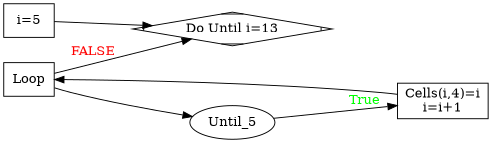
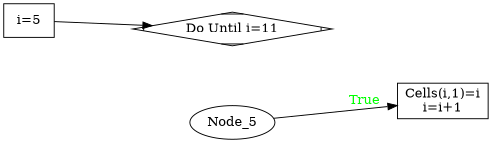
(232, 29) -> (232, 29)
(29, 79) -> none
(443, 101) -> (443, 101)
(232, 122) -> (232, 122)
